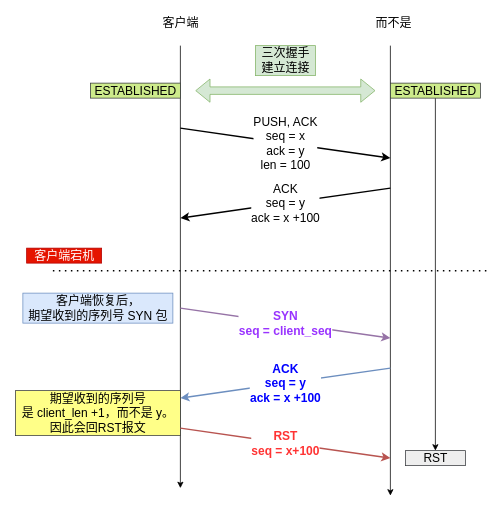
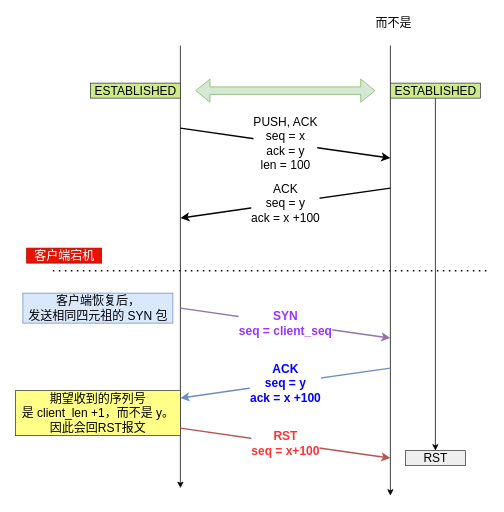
(180, 23) -> none
(285, 60) -> none
(98, 308) -> (98, 308)
